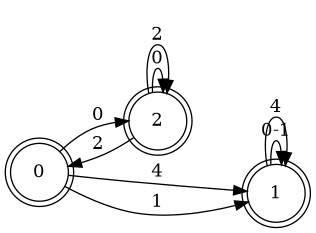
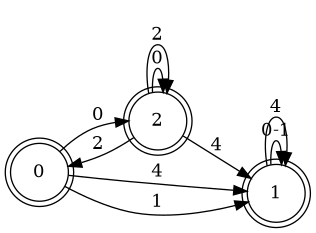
none -> (211, 154)
